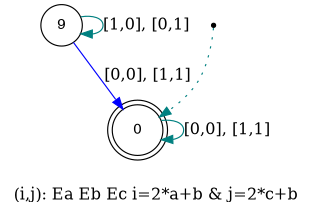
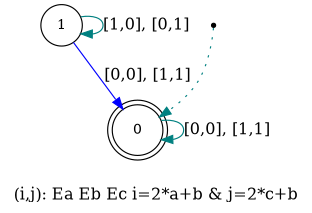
(62, 25) -> (62, 25)
